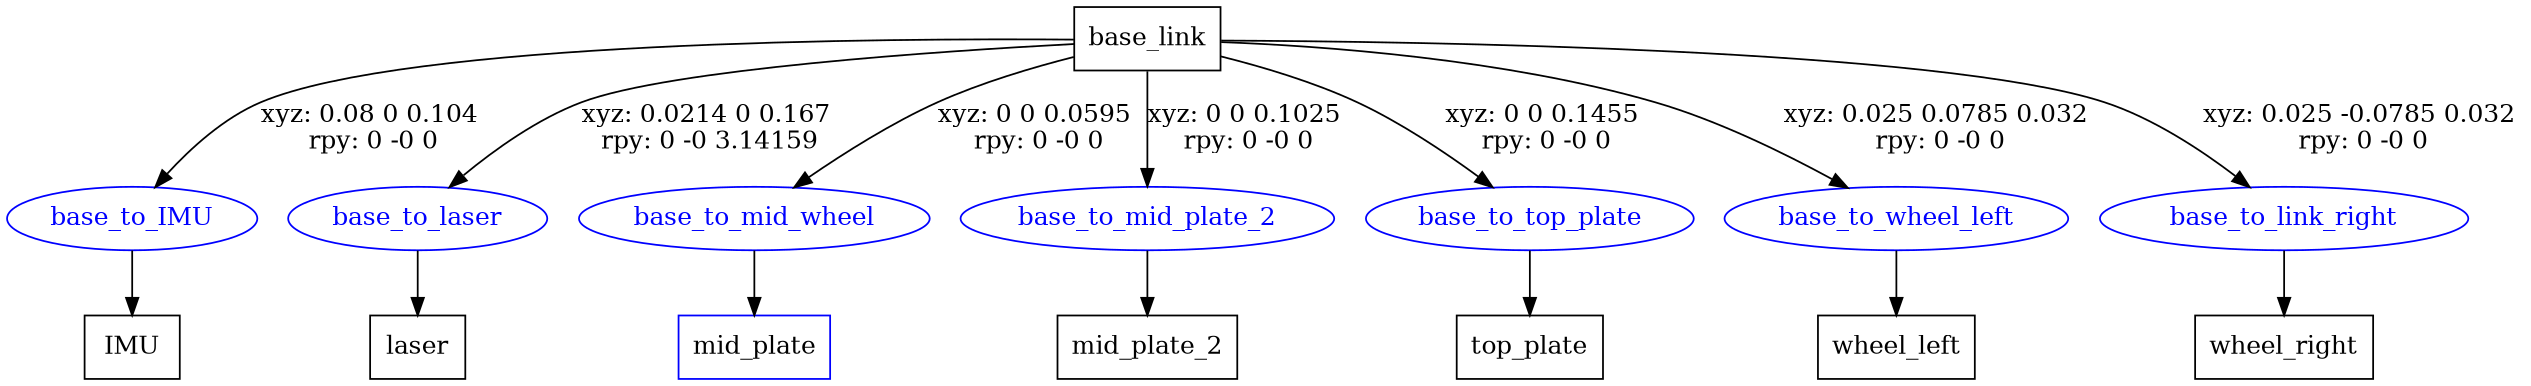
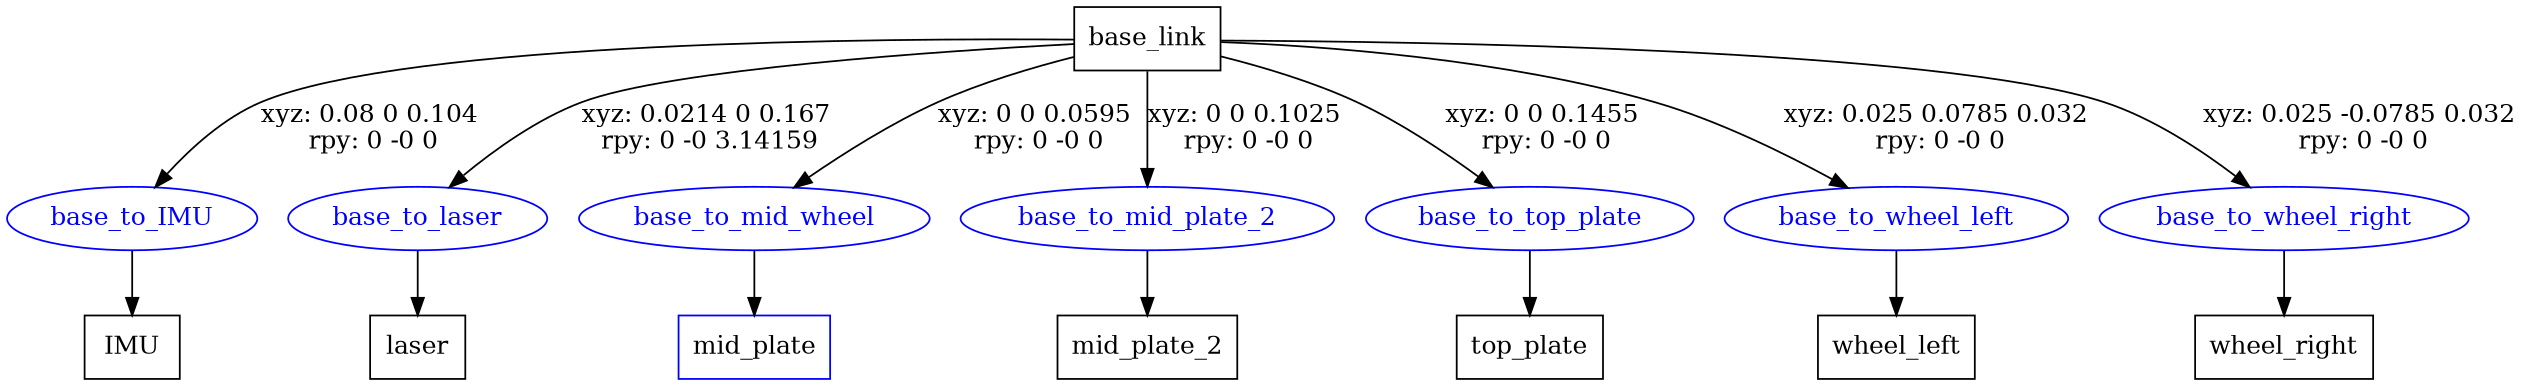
(2284, 219) -> (2284, 219)
